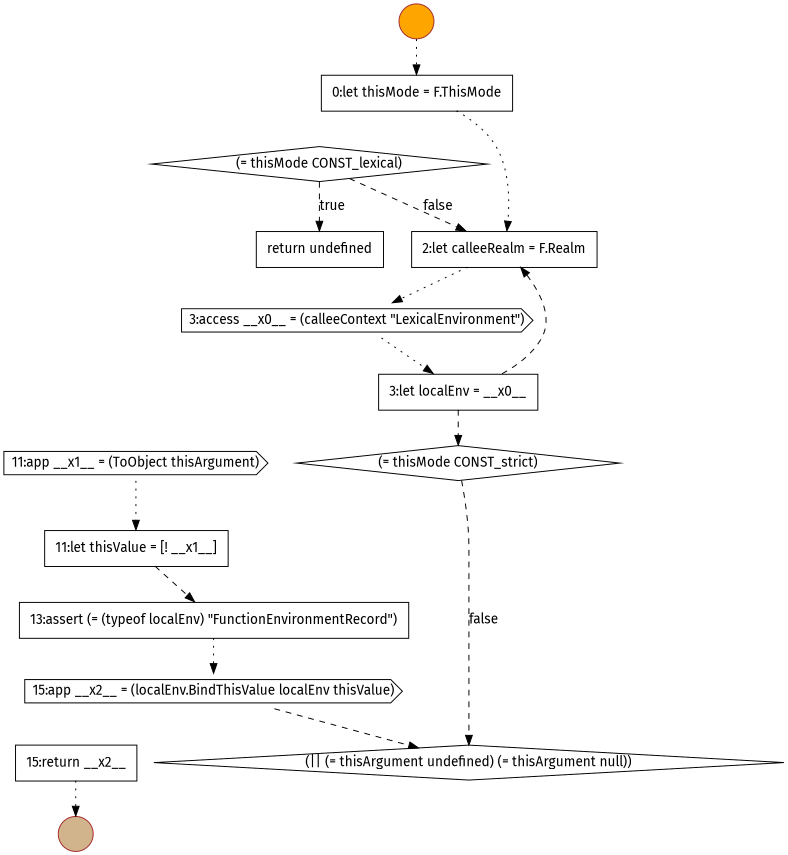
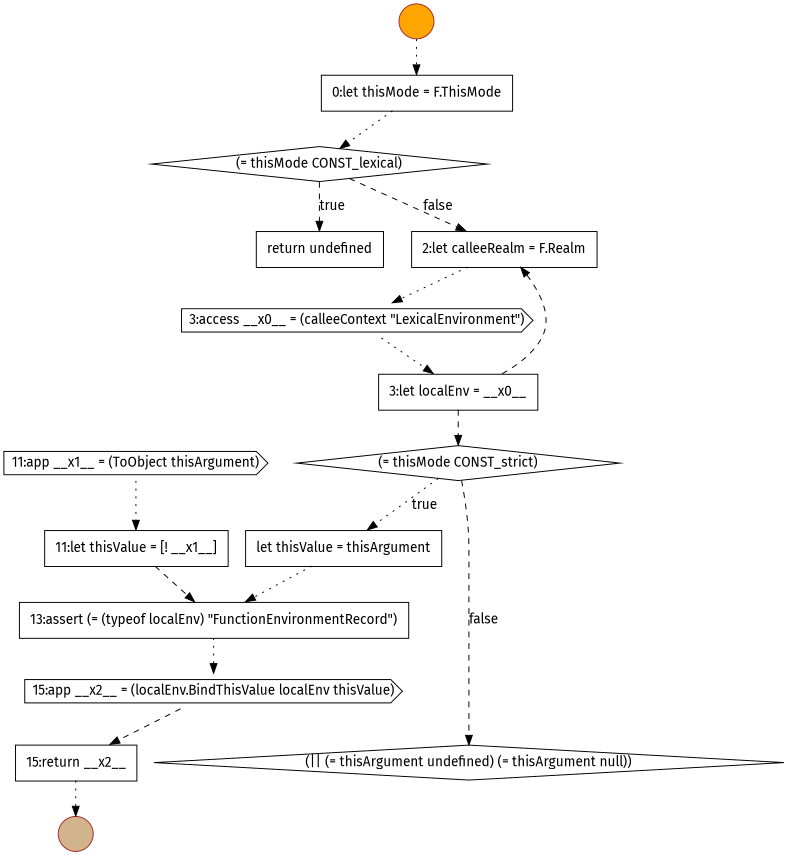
(501, 157) -> (370, 127)
none -> (344, 548)
(342, 727) -> (150, 724)
